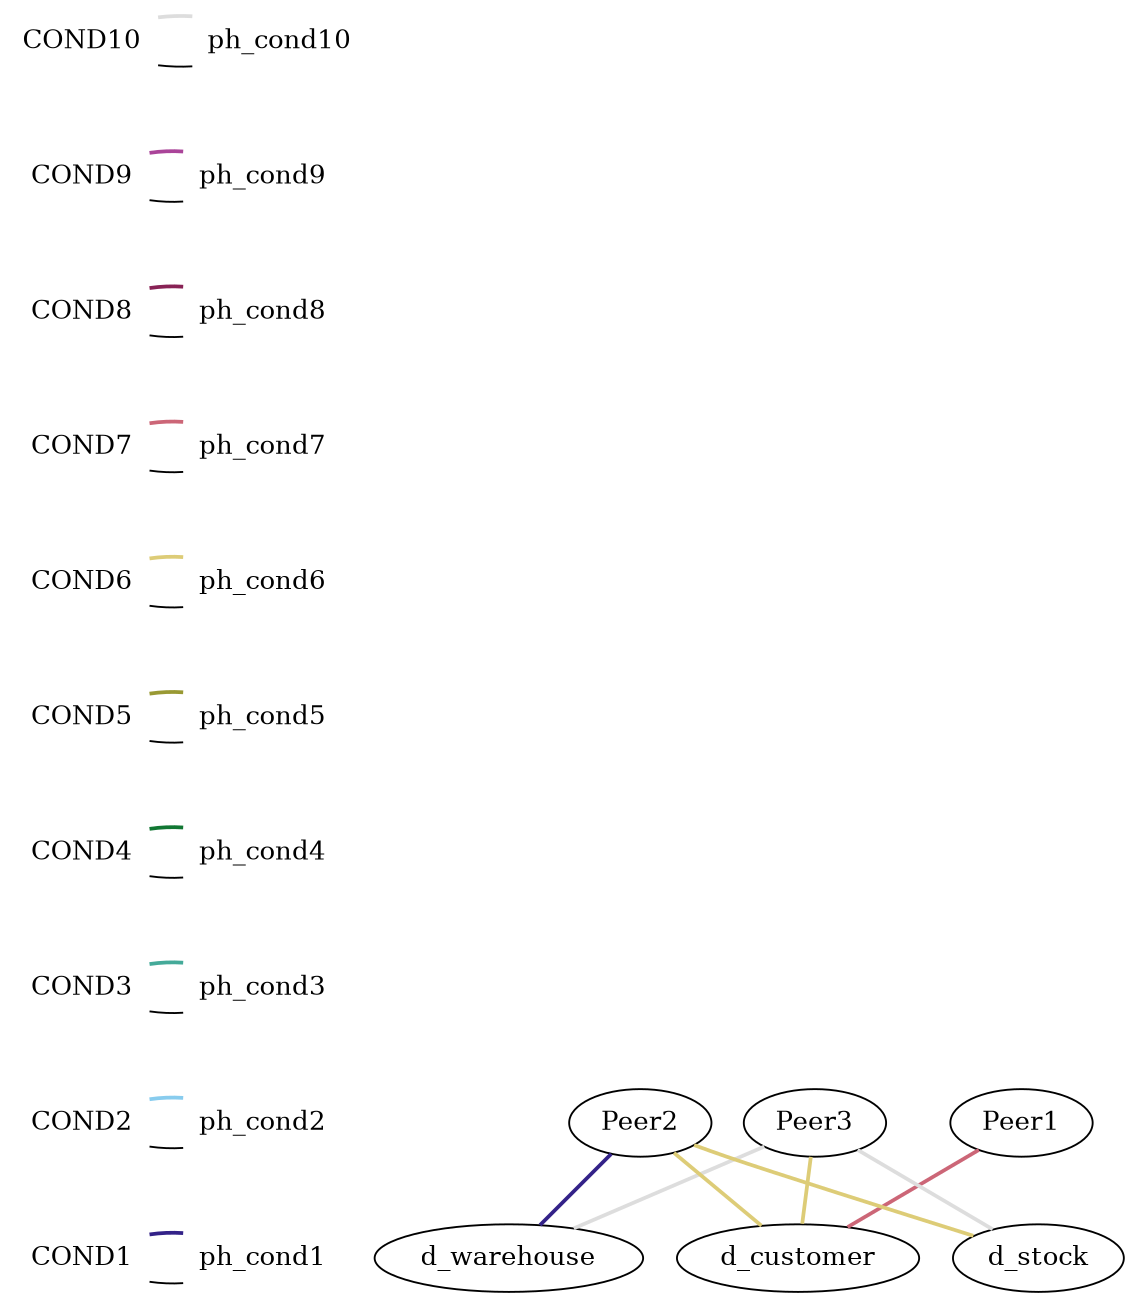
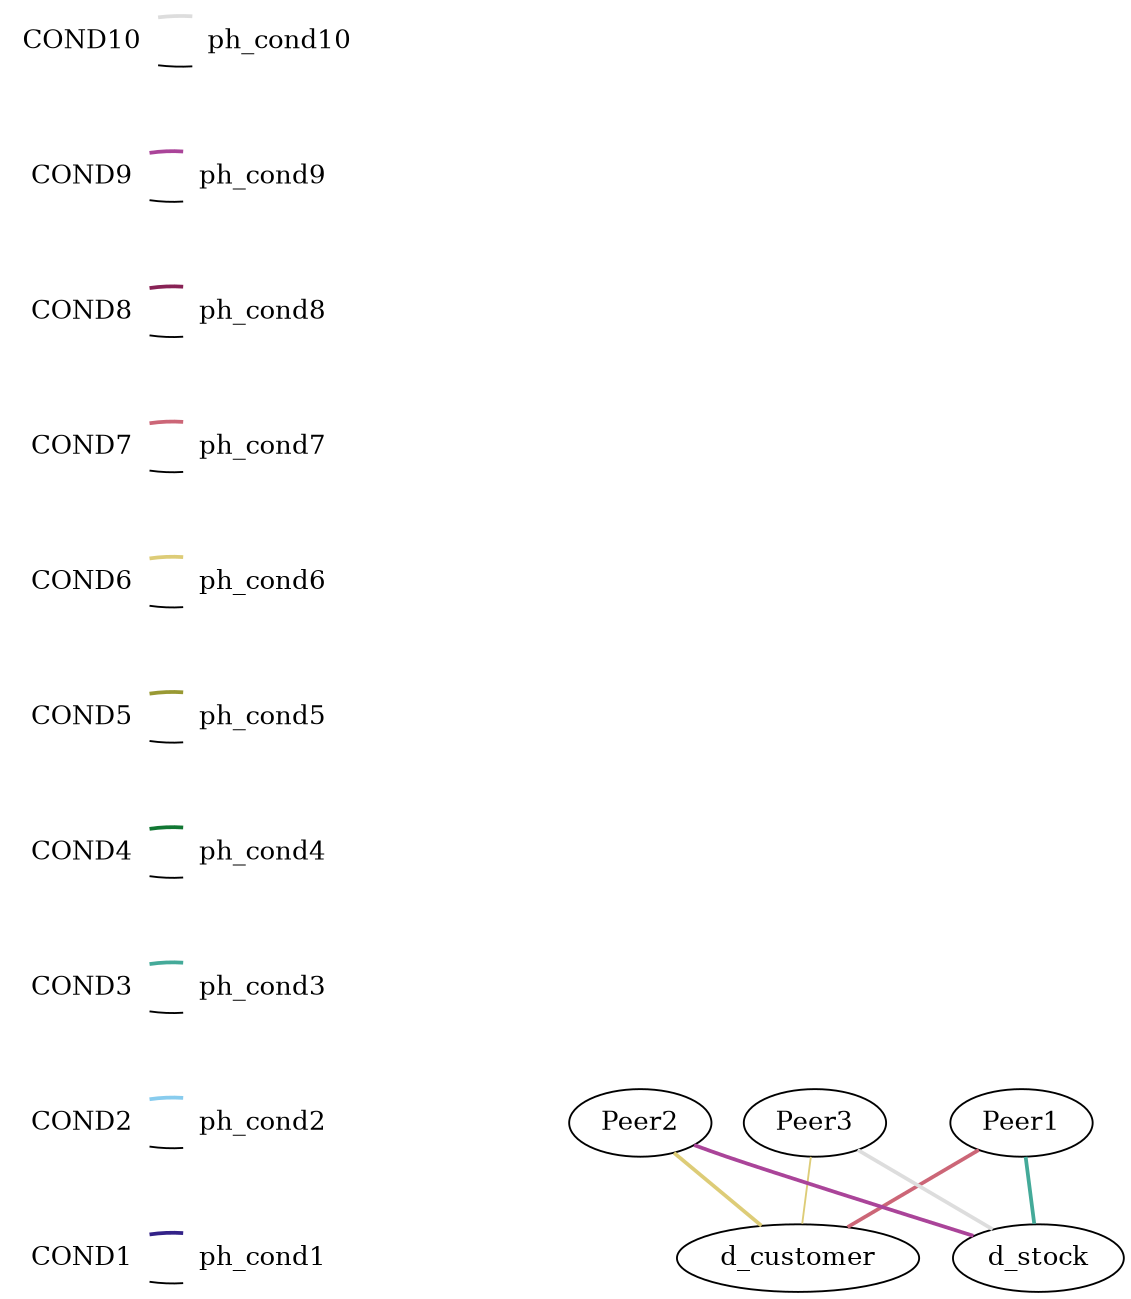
none -> (1030, 1190)
(833, 1192) -> (833, 1192)
(806, 1195) -> (806, 1195)
(509, 1258) -> none
